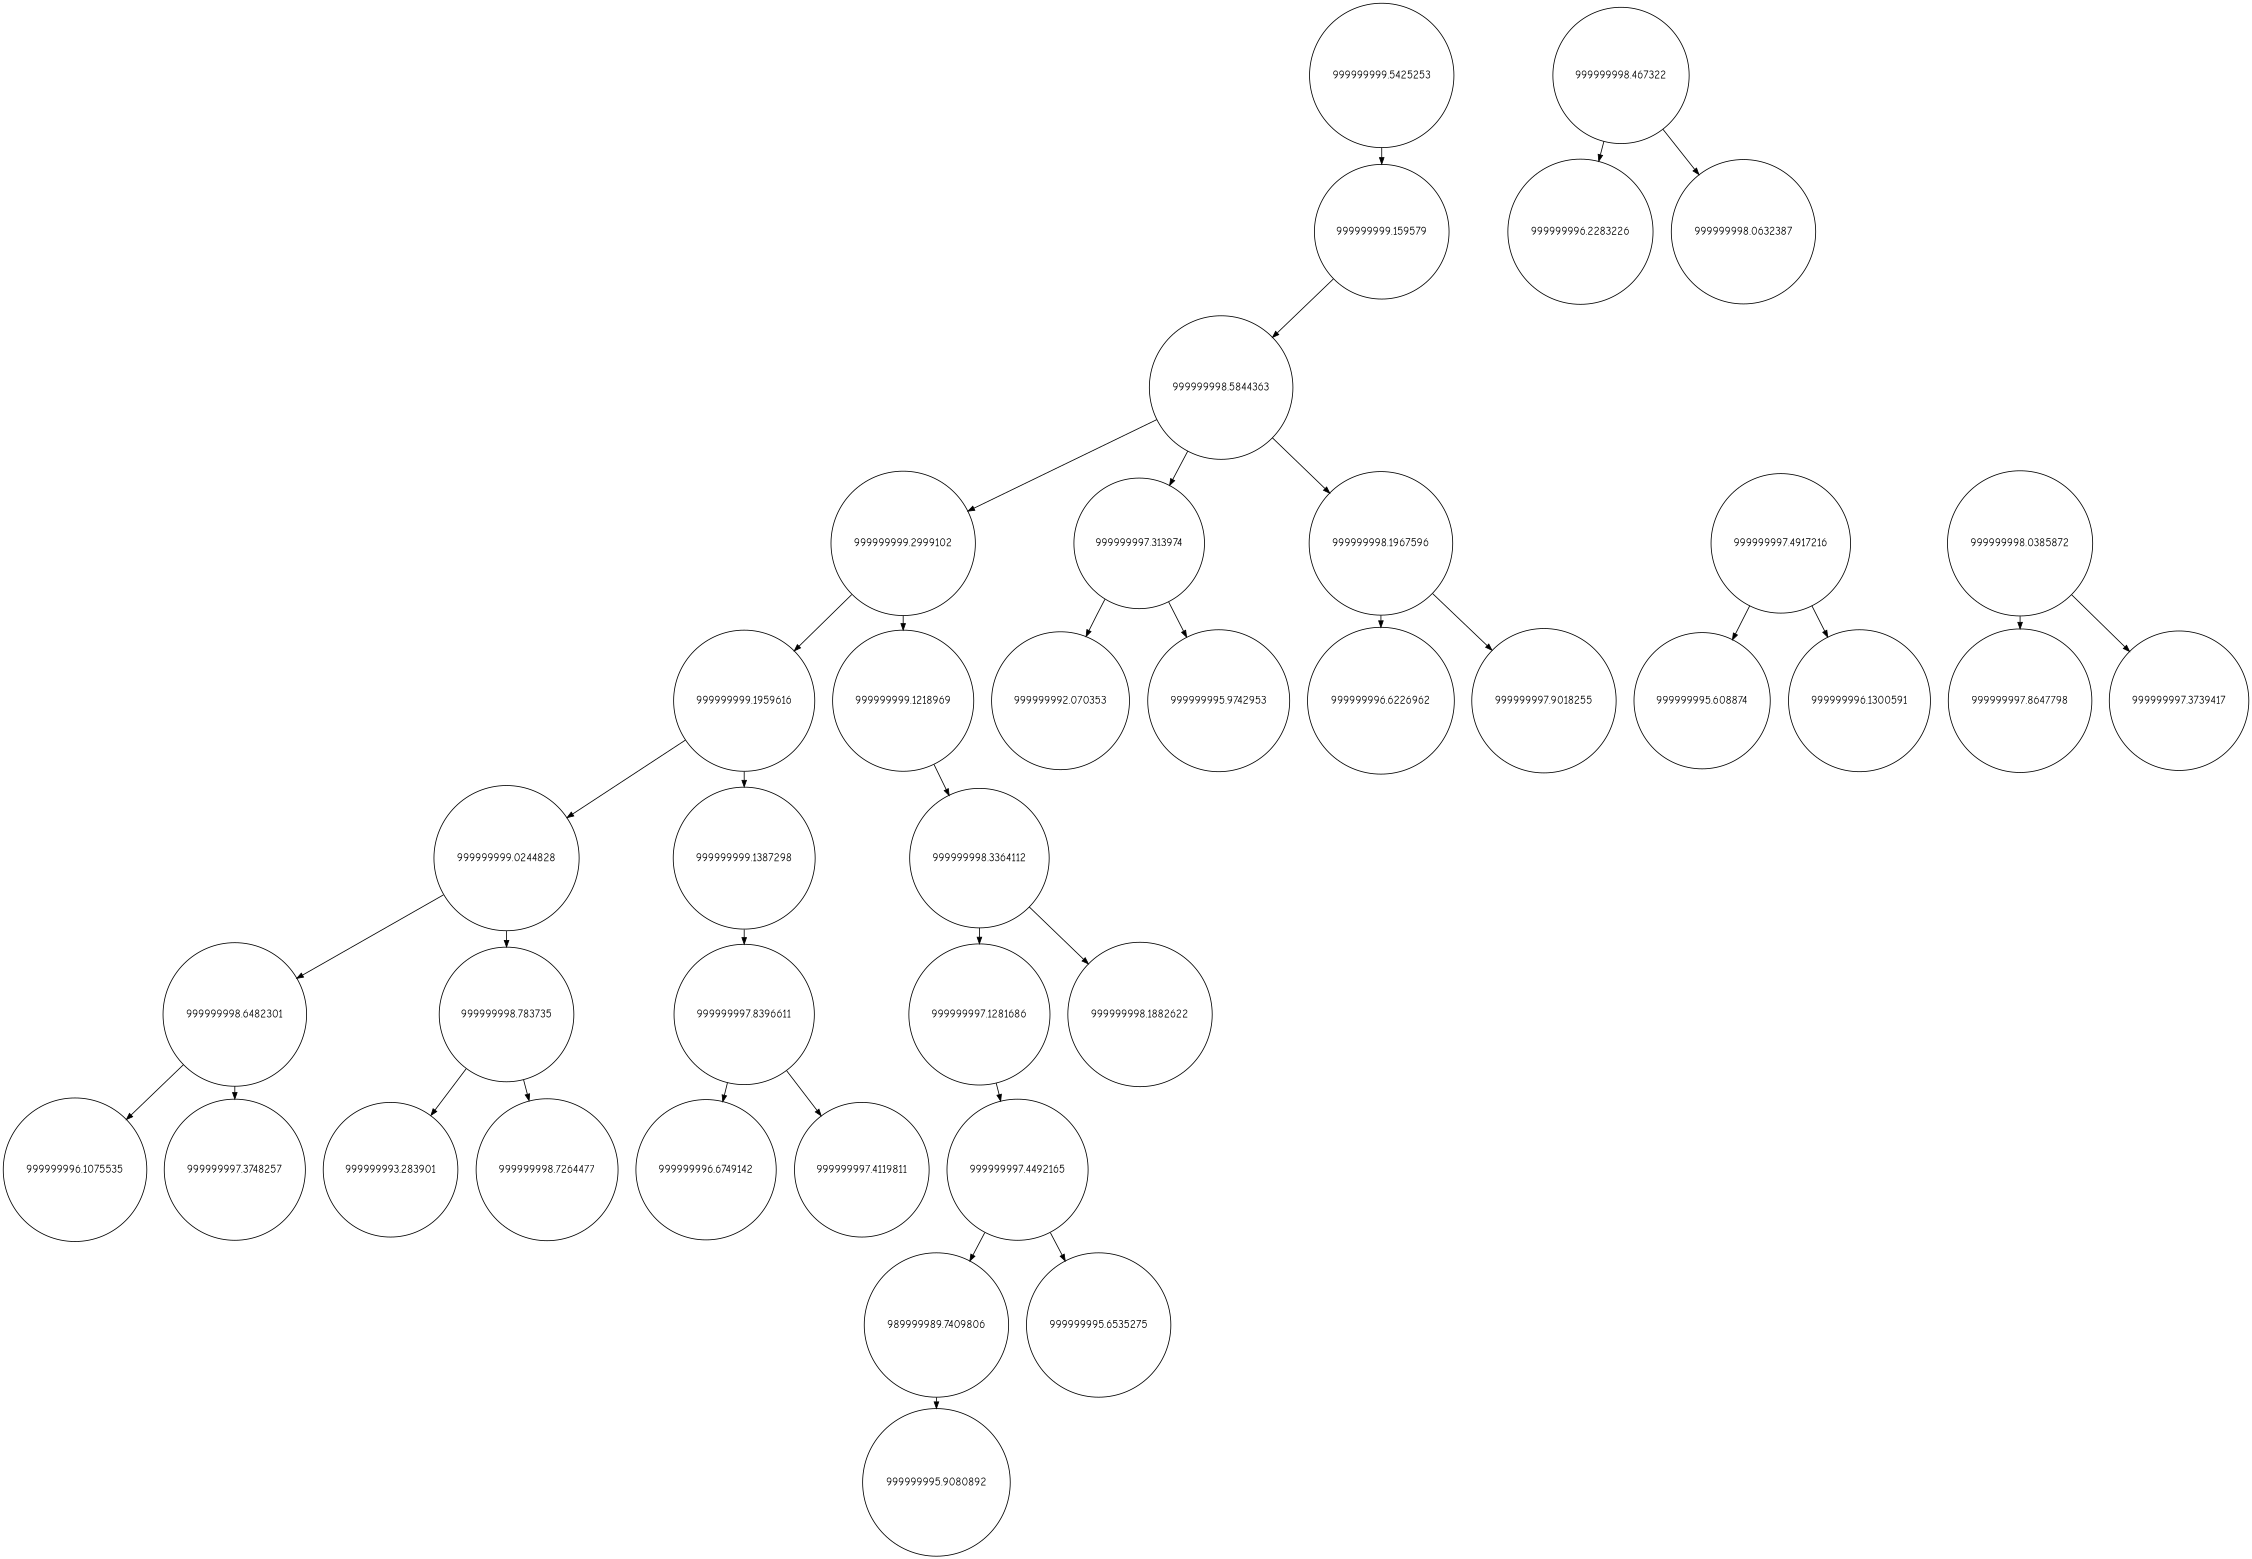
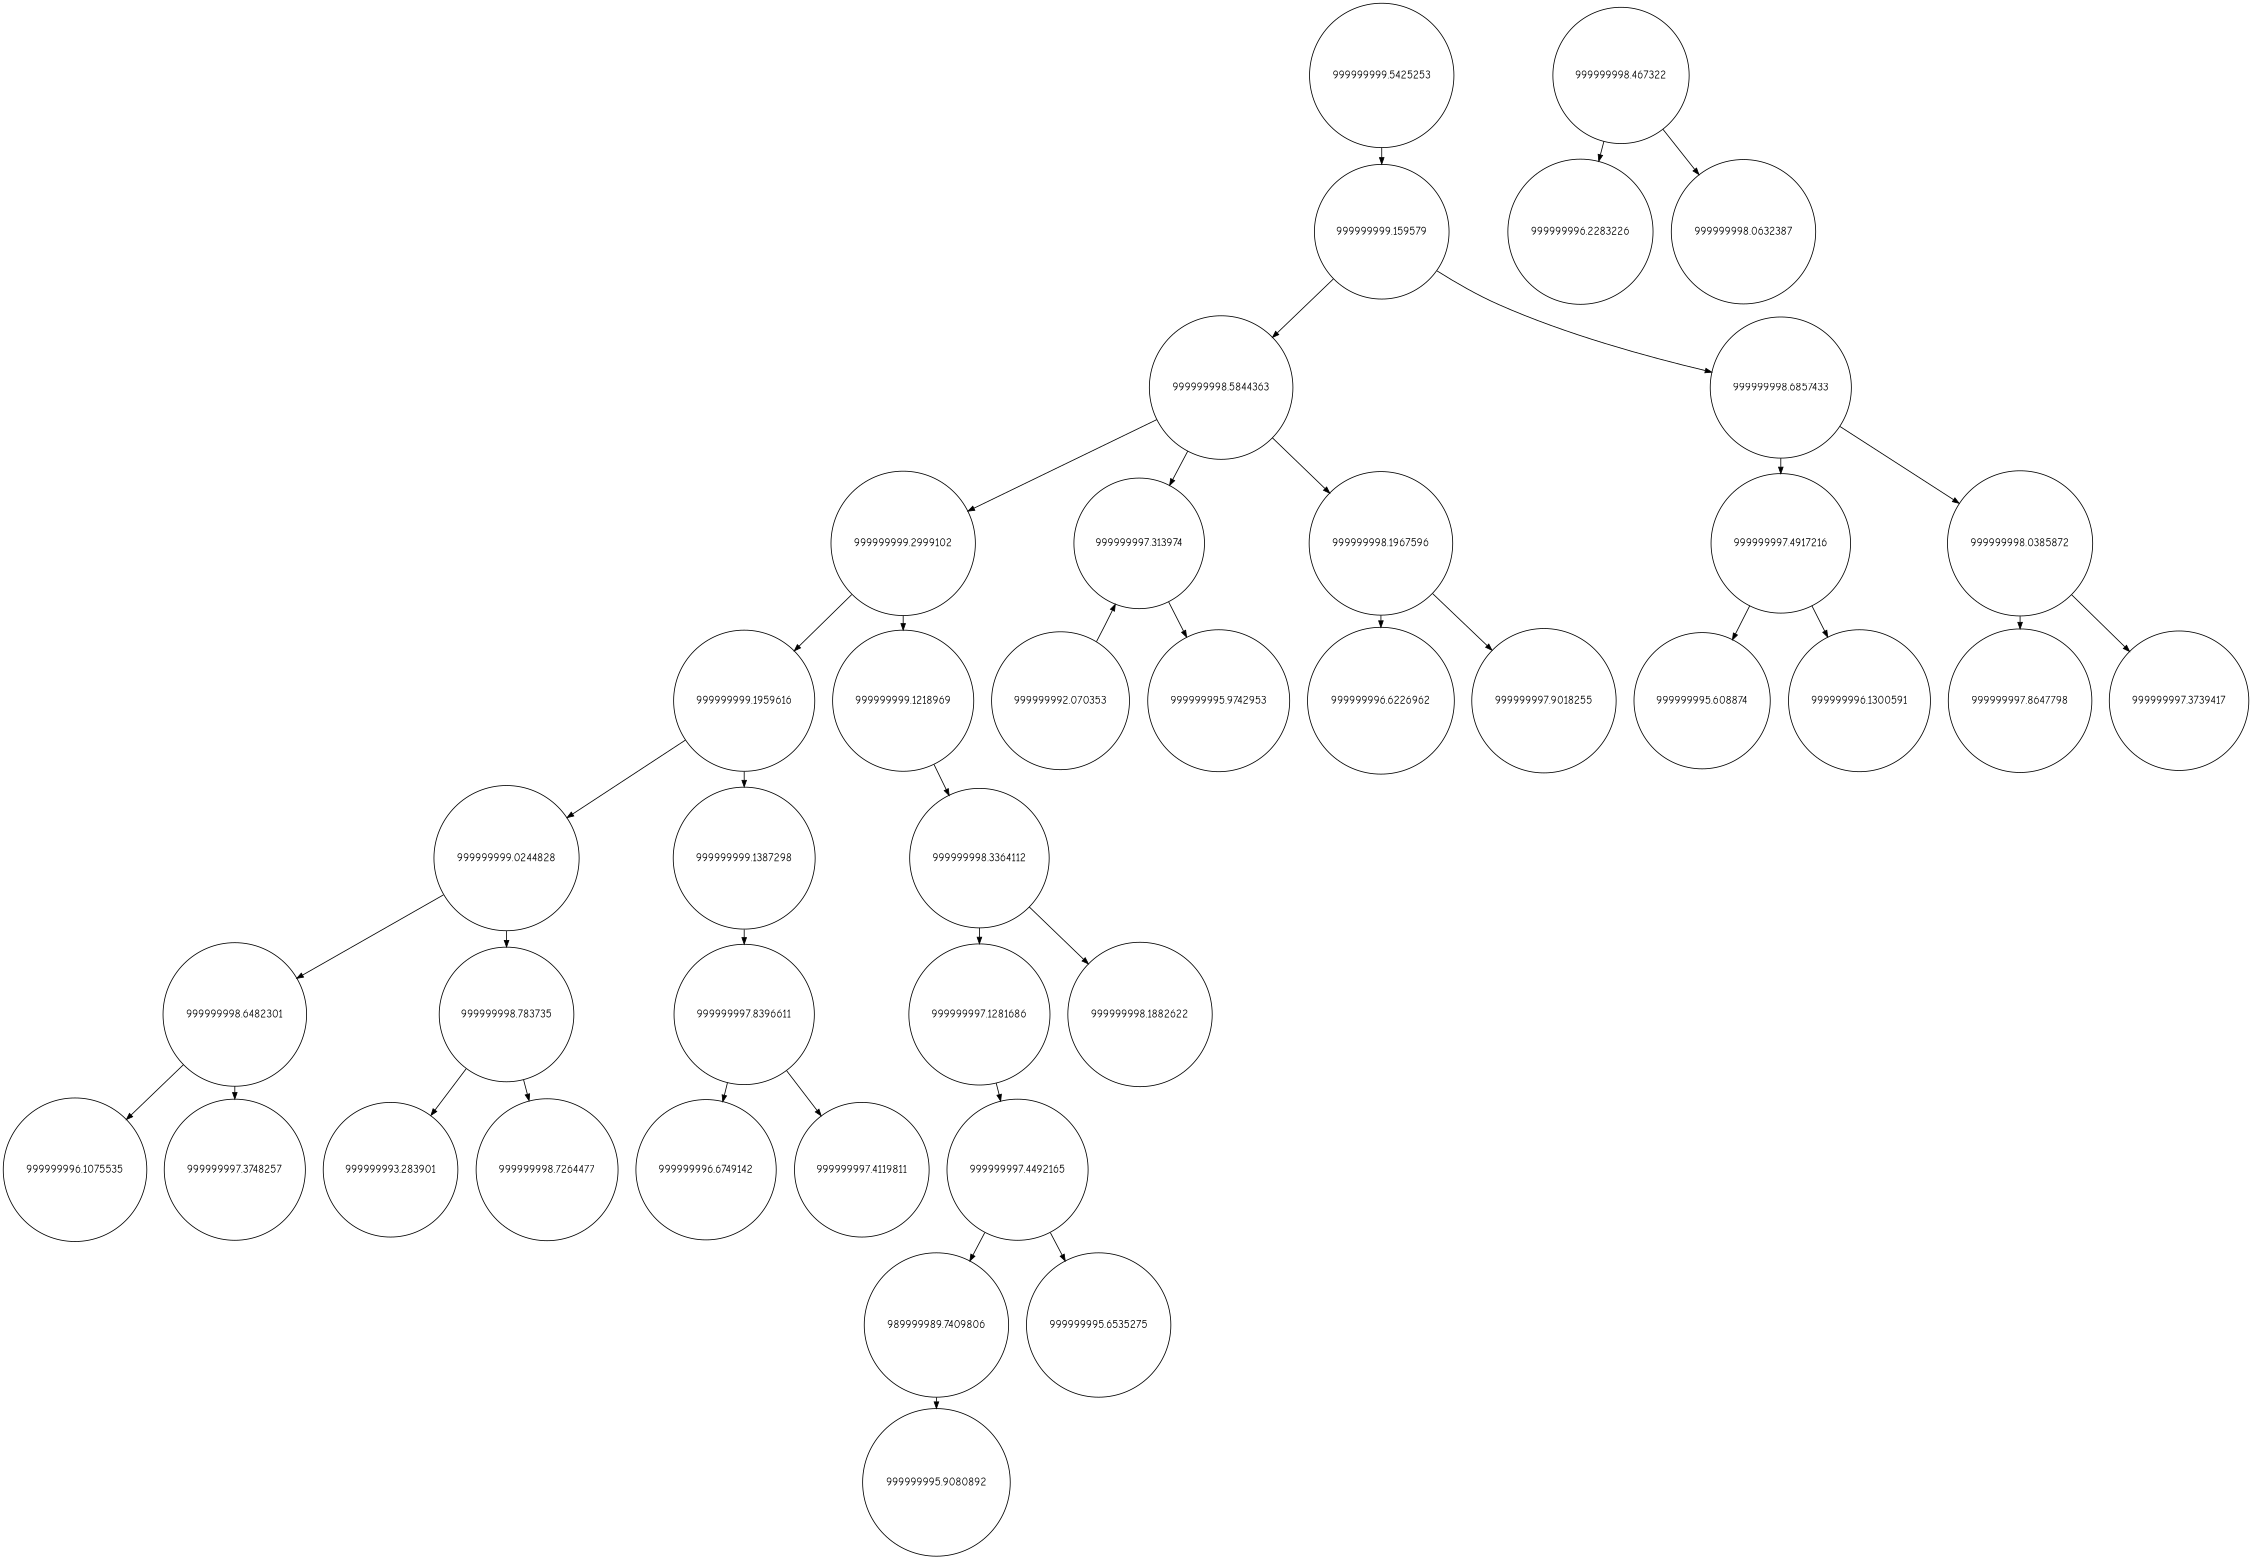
none -> (1781, 388)
(1097, 615) -> (1105, 626)
